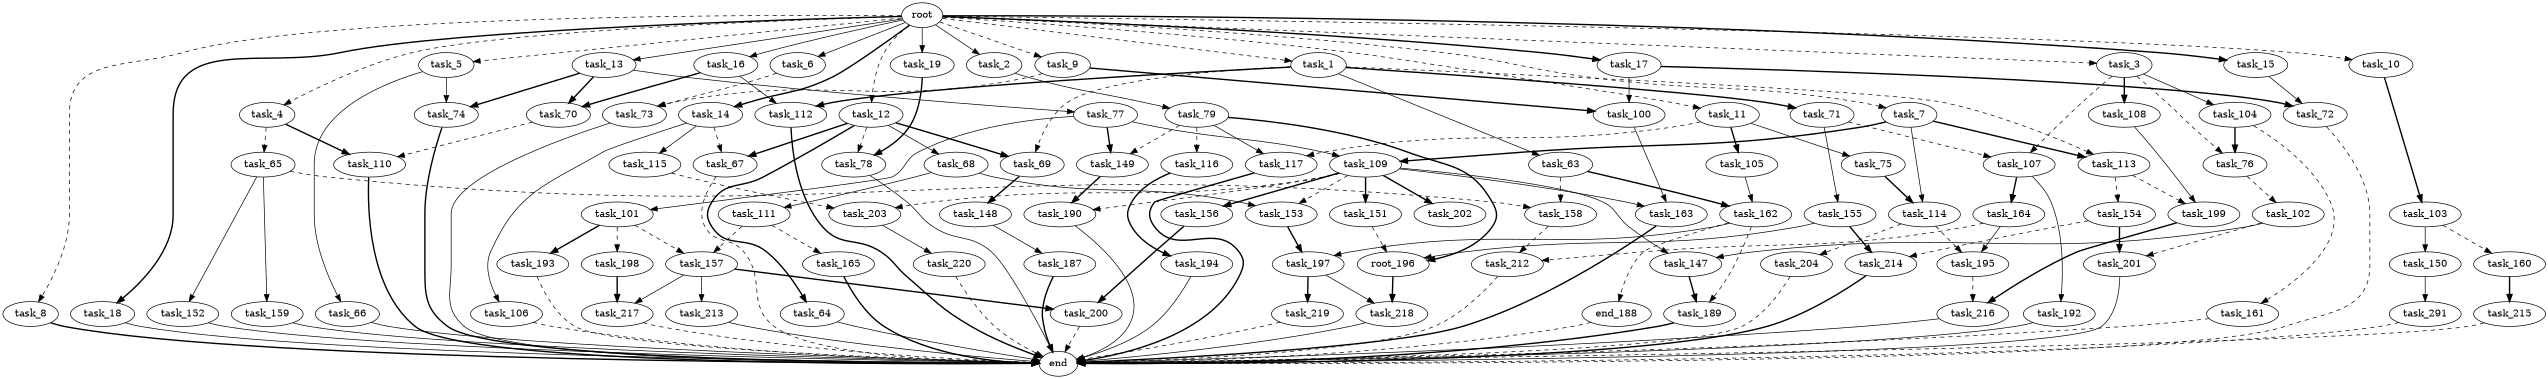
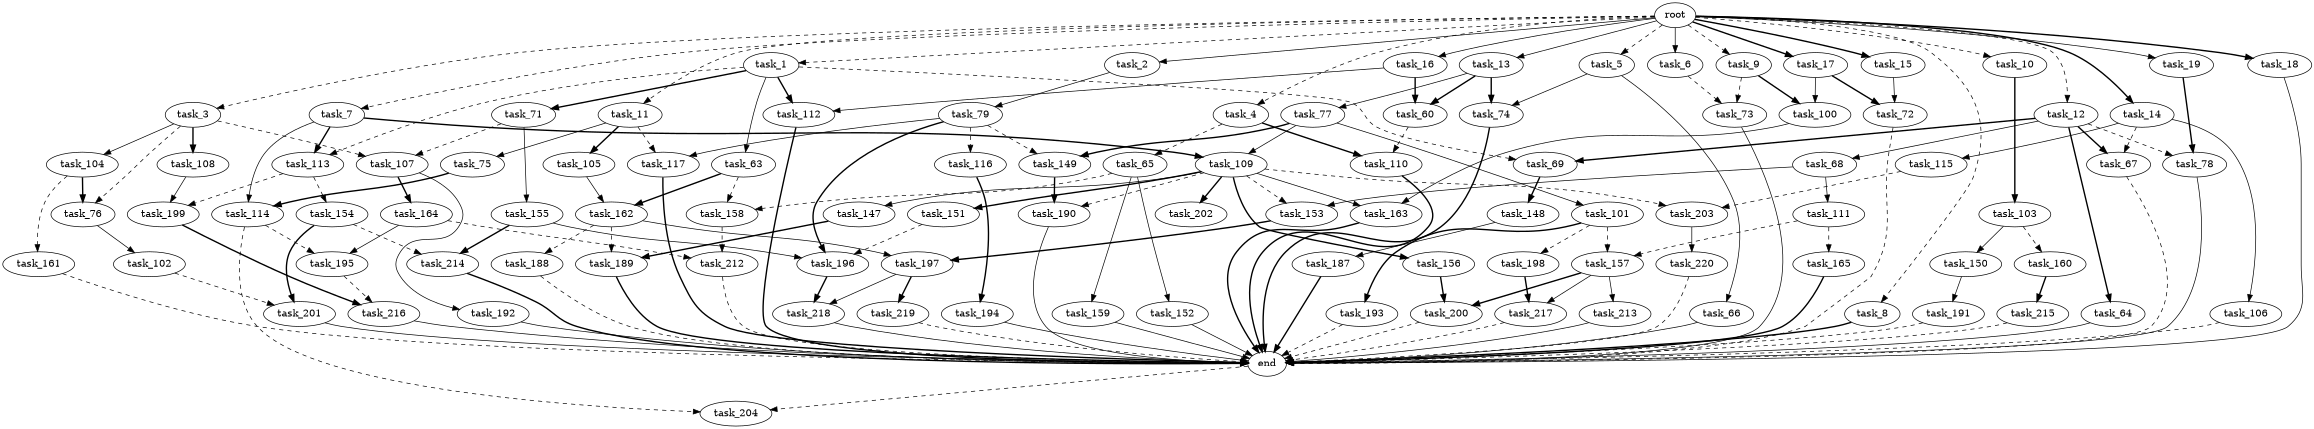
(558, 115) -> (1415, 115)
(2259, 187) -> (113, 237)
(1993, 243) -> none
(1393, 264) -> (833, 264)
(1617, 314) -> (527, 264)
(2425, 314) -> (1948, 314)
(1449, 354) -> (1013, 388)
